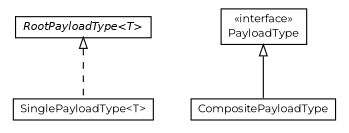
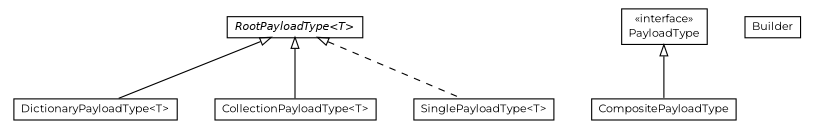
none -> (773, 27)
none -> (95, 109)
none -> (295, 109)
